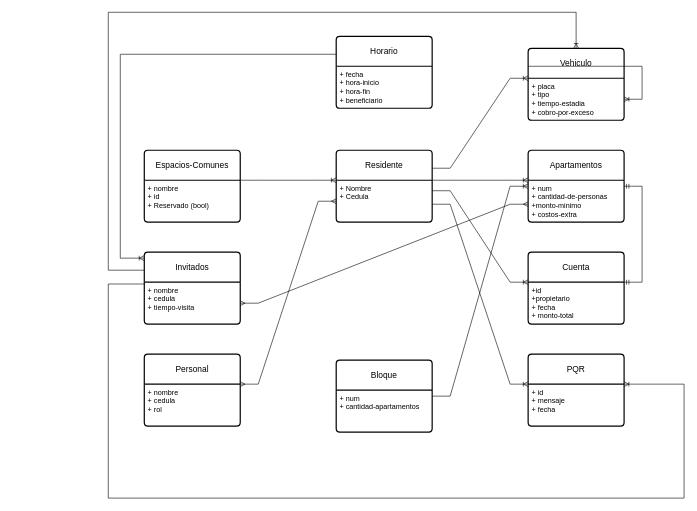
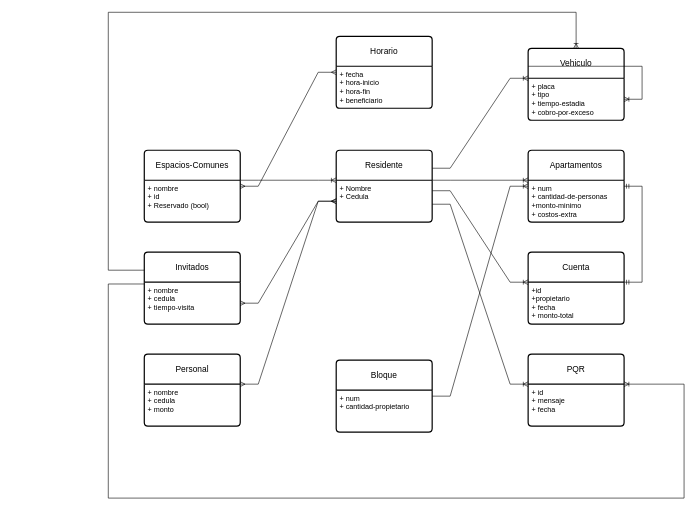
(125, 54) -> none
none -> (288, 129)
(391, 251) -> (286, 257)
(163, 401) -> (163, 401)
(384, 403) -> (381, 403)
